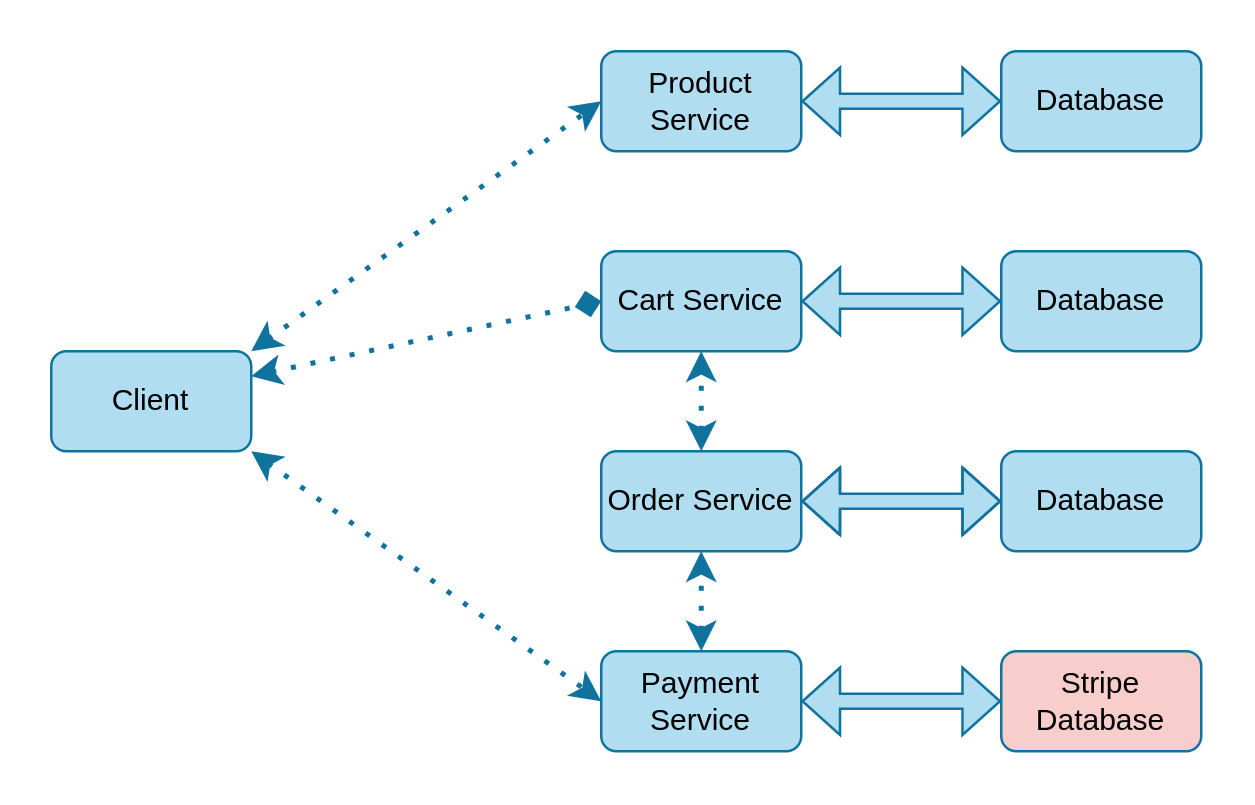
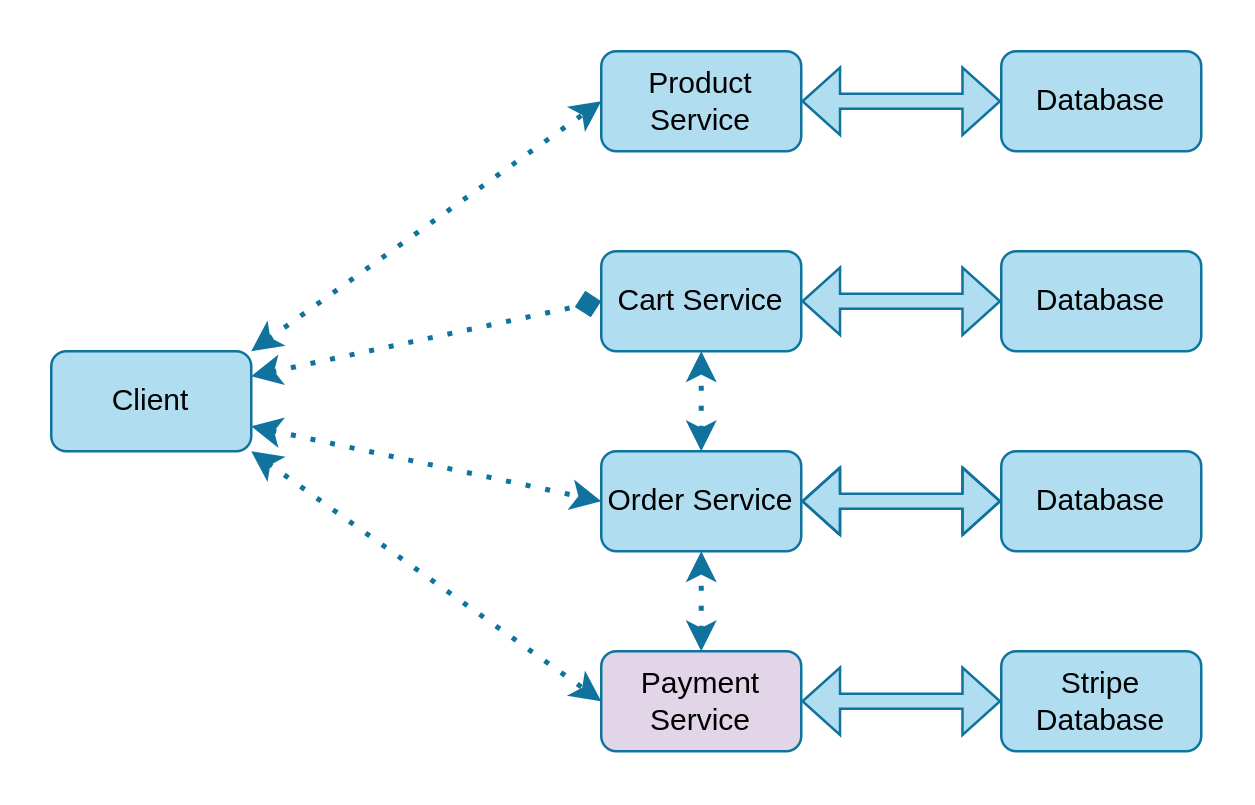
none -> (571, 495)
(701, 701) -> (701, 701)
(1101, 701) -> (1101, 701)
